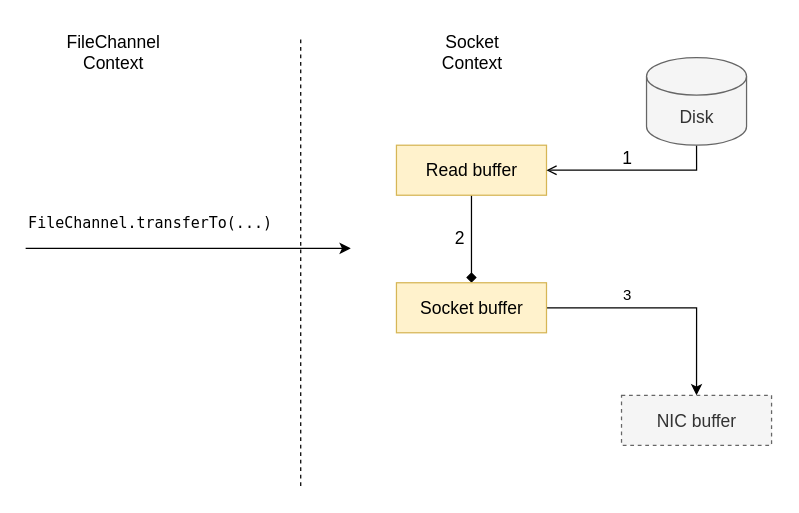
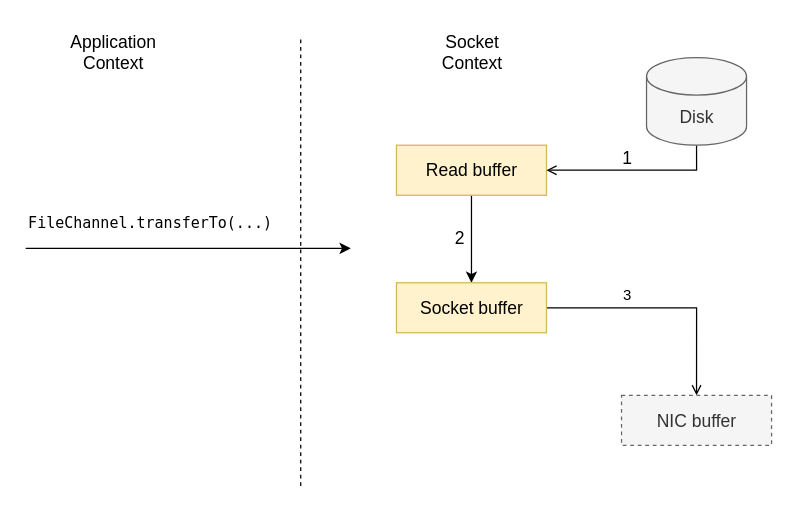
(114, 52) -> (114, 52)
(471, 272) -> (471, 273)
(696, 385) -> (696, 387)
